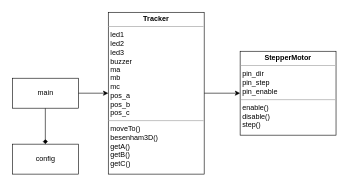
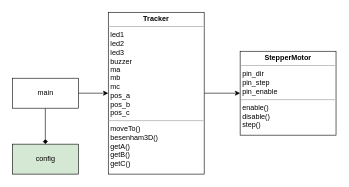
(45, 159) -> (45, 159)
